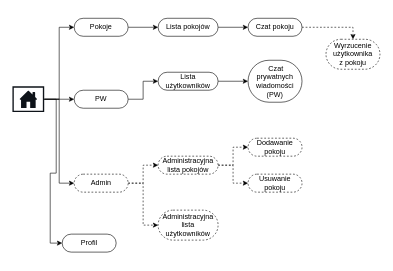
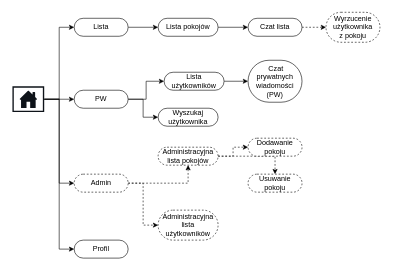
(101, 27) -> (101, 27)
(275, 27) -> (275, 27)
(353, 54) -> (353, 27)
(188, 81) -> (194, 81)
none -> (152, 117)
none -> (188, 117)
(188, 165) -> (188, 156)
(89, 243) -> (101, 249)
